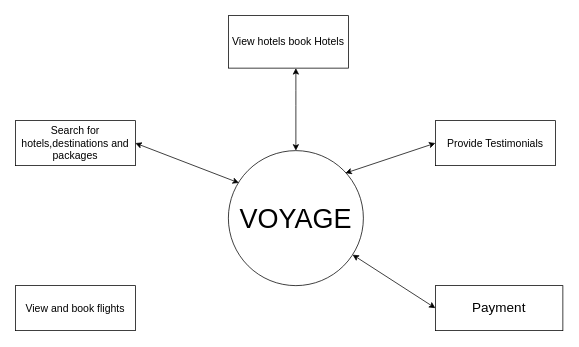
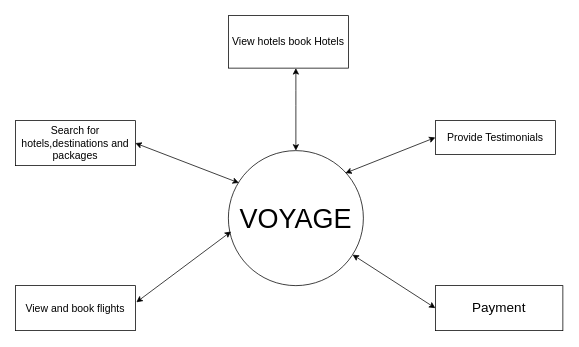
(495, 143) -> (495, 137)
none -> (184, 267)
